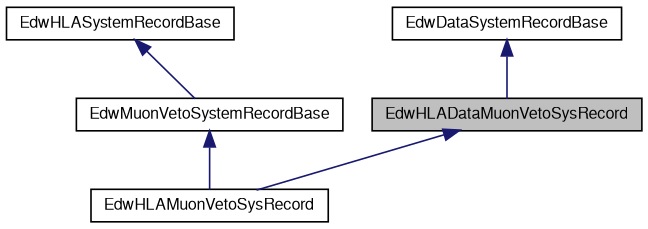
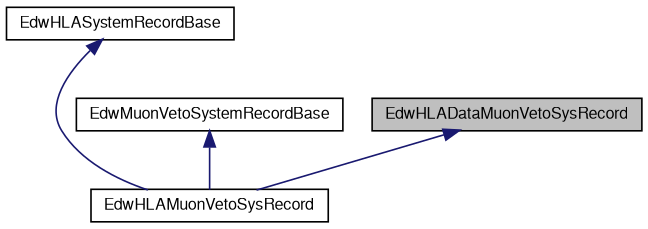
(507, 24) -> none
(171, 75) -> (66, 137)
